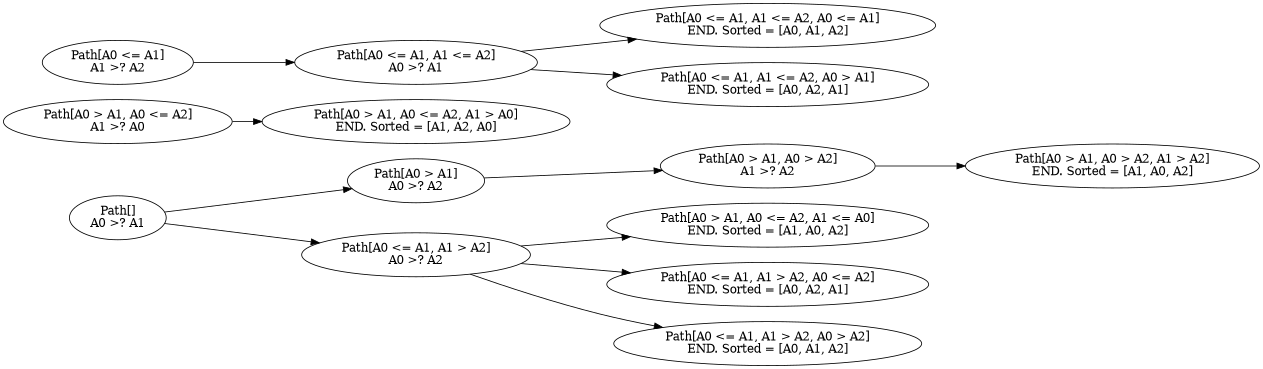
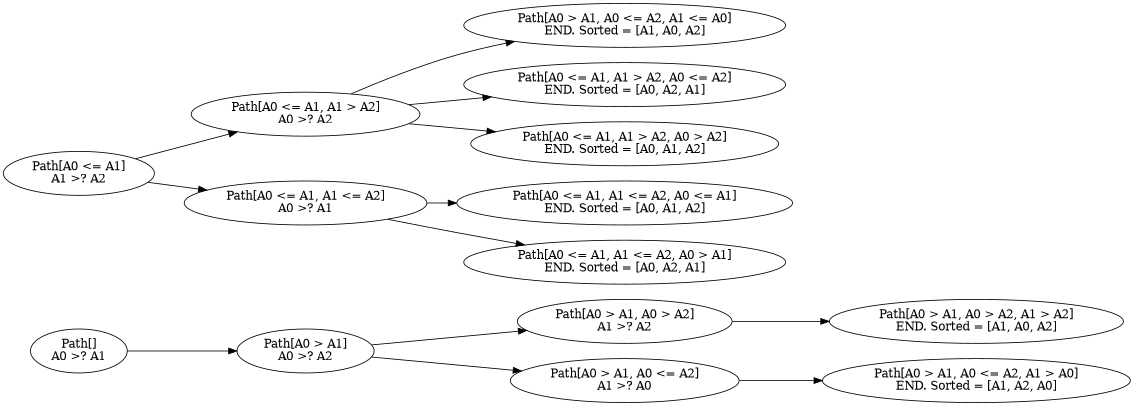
(238, 233) -> (182, 146)
none -> (442, 364)
